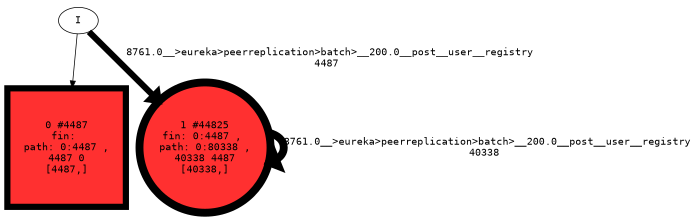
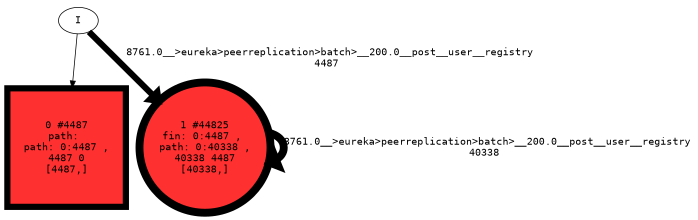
(67, 148) -> (67, 148)
(205, 148) -> (205, 148)
